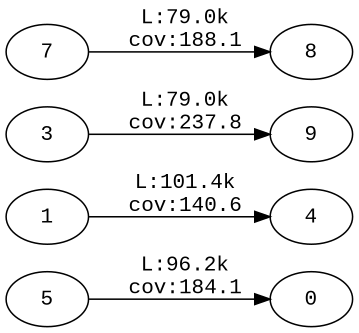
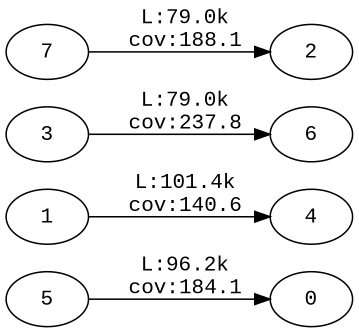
(311, 52) -> (311, 52)
(311, 134) -> (311, 134)
